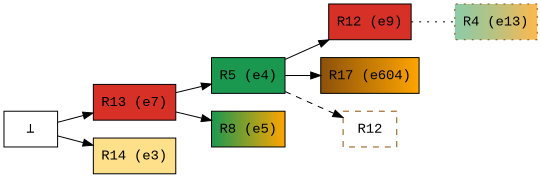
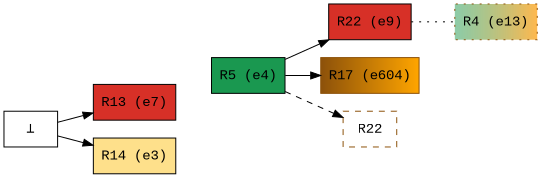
(370, 22) -> (370, 22)
(370, 75) -> (370, 75)
(189, 90) -> none
(248, 129) -> none
(370, 129) -> (370, 129)
